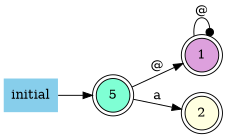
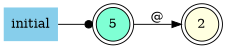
(202, 55) -> none
(71, 95) -> (71, 24)
(158, 96) -> (158, 17)
